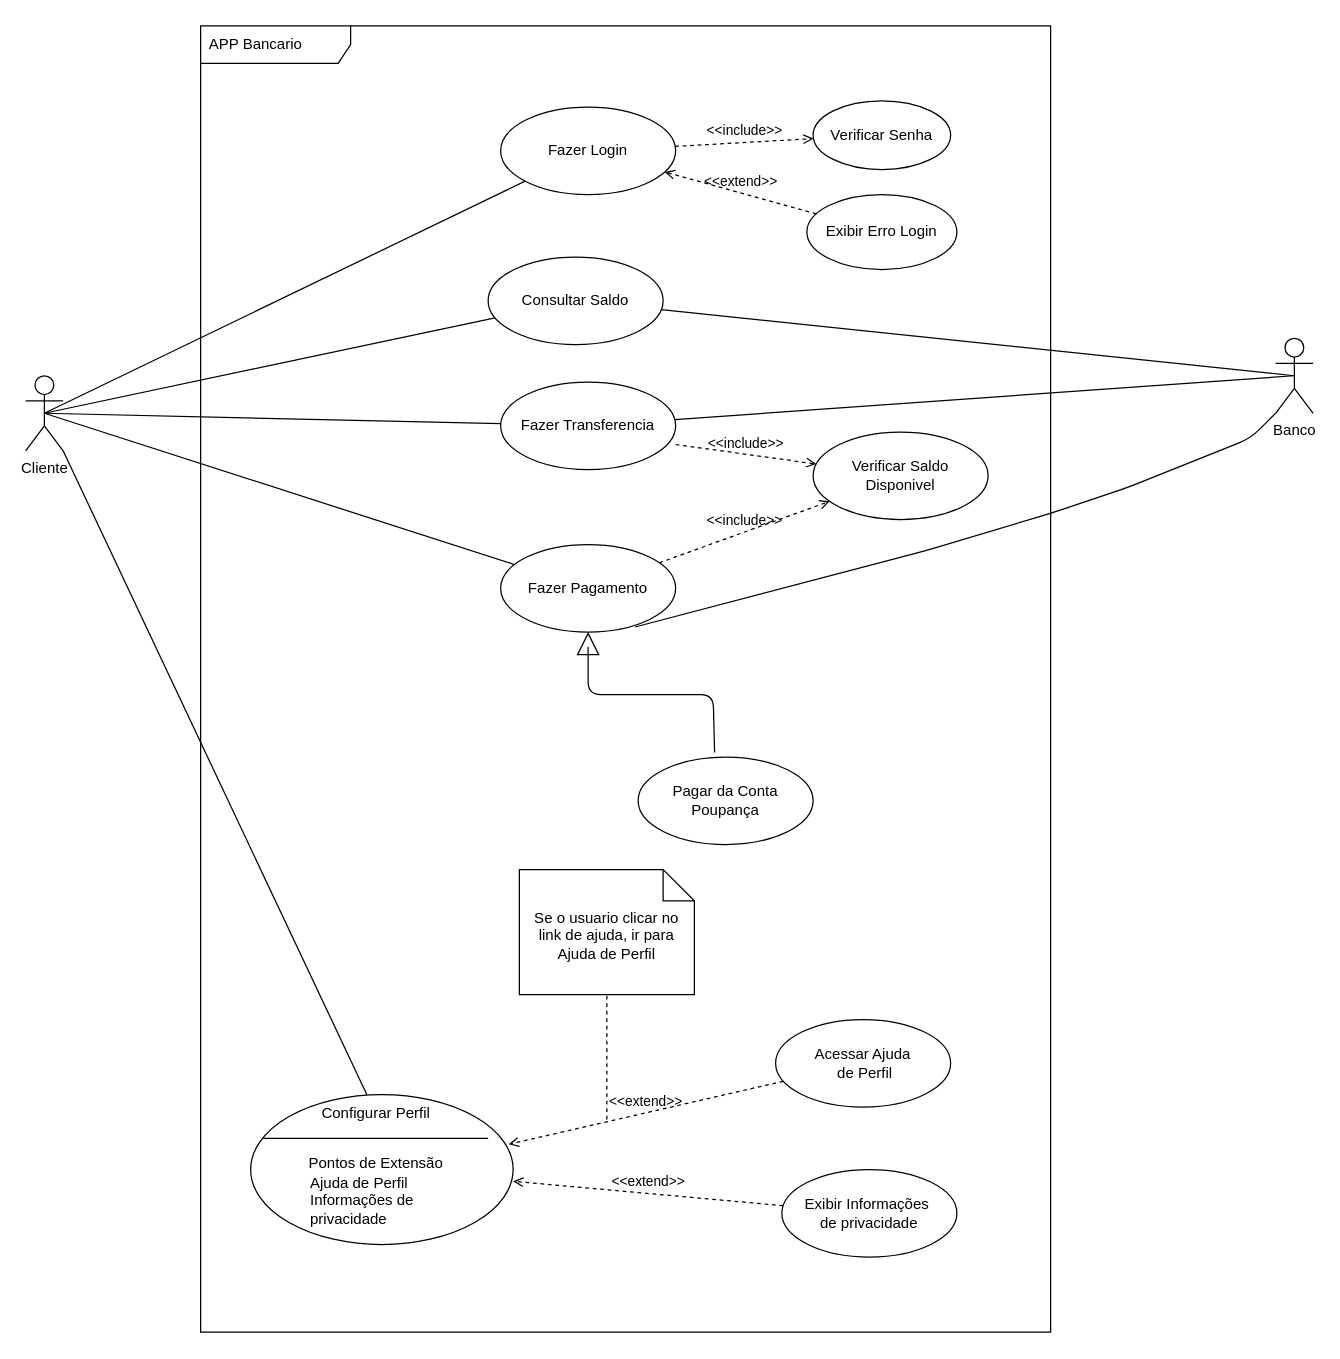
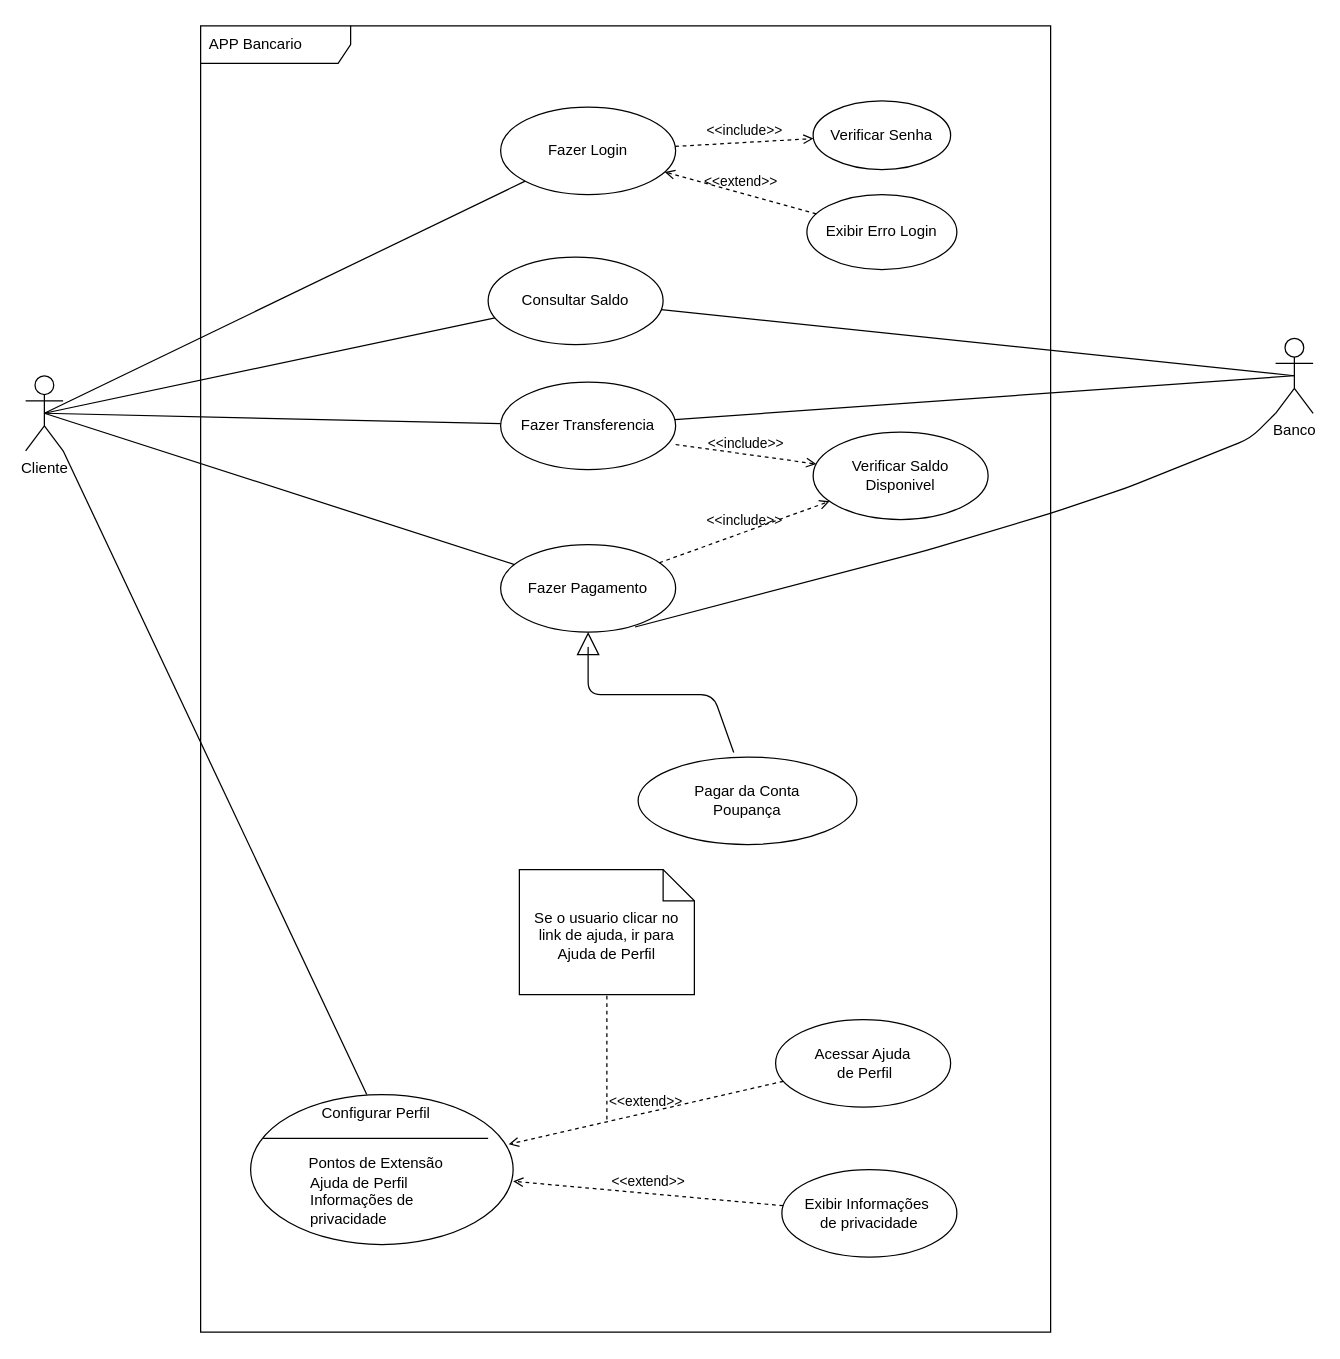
(726, 801) -> (748, 801)
